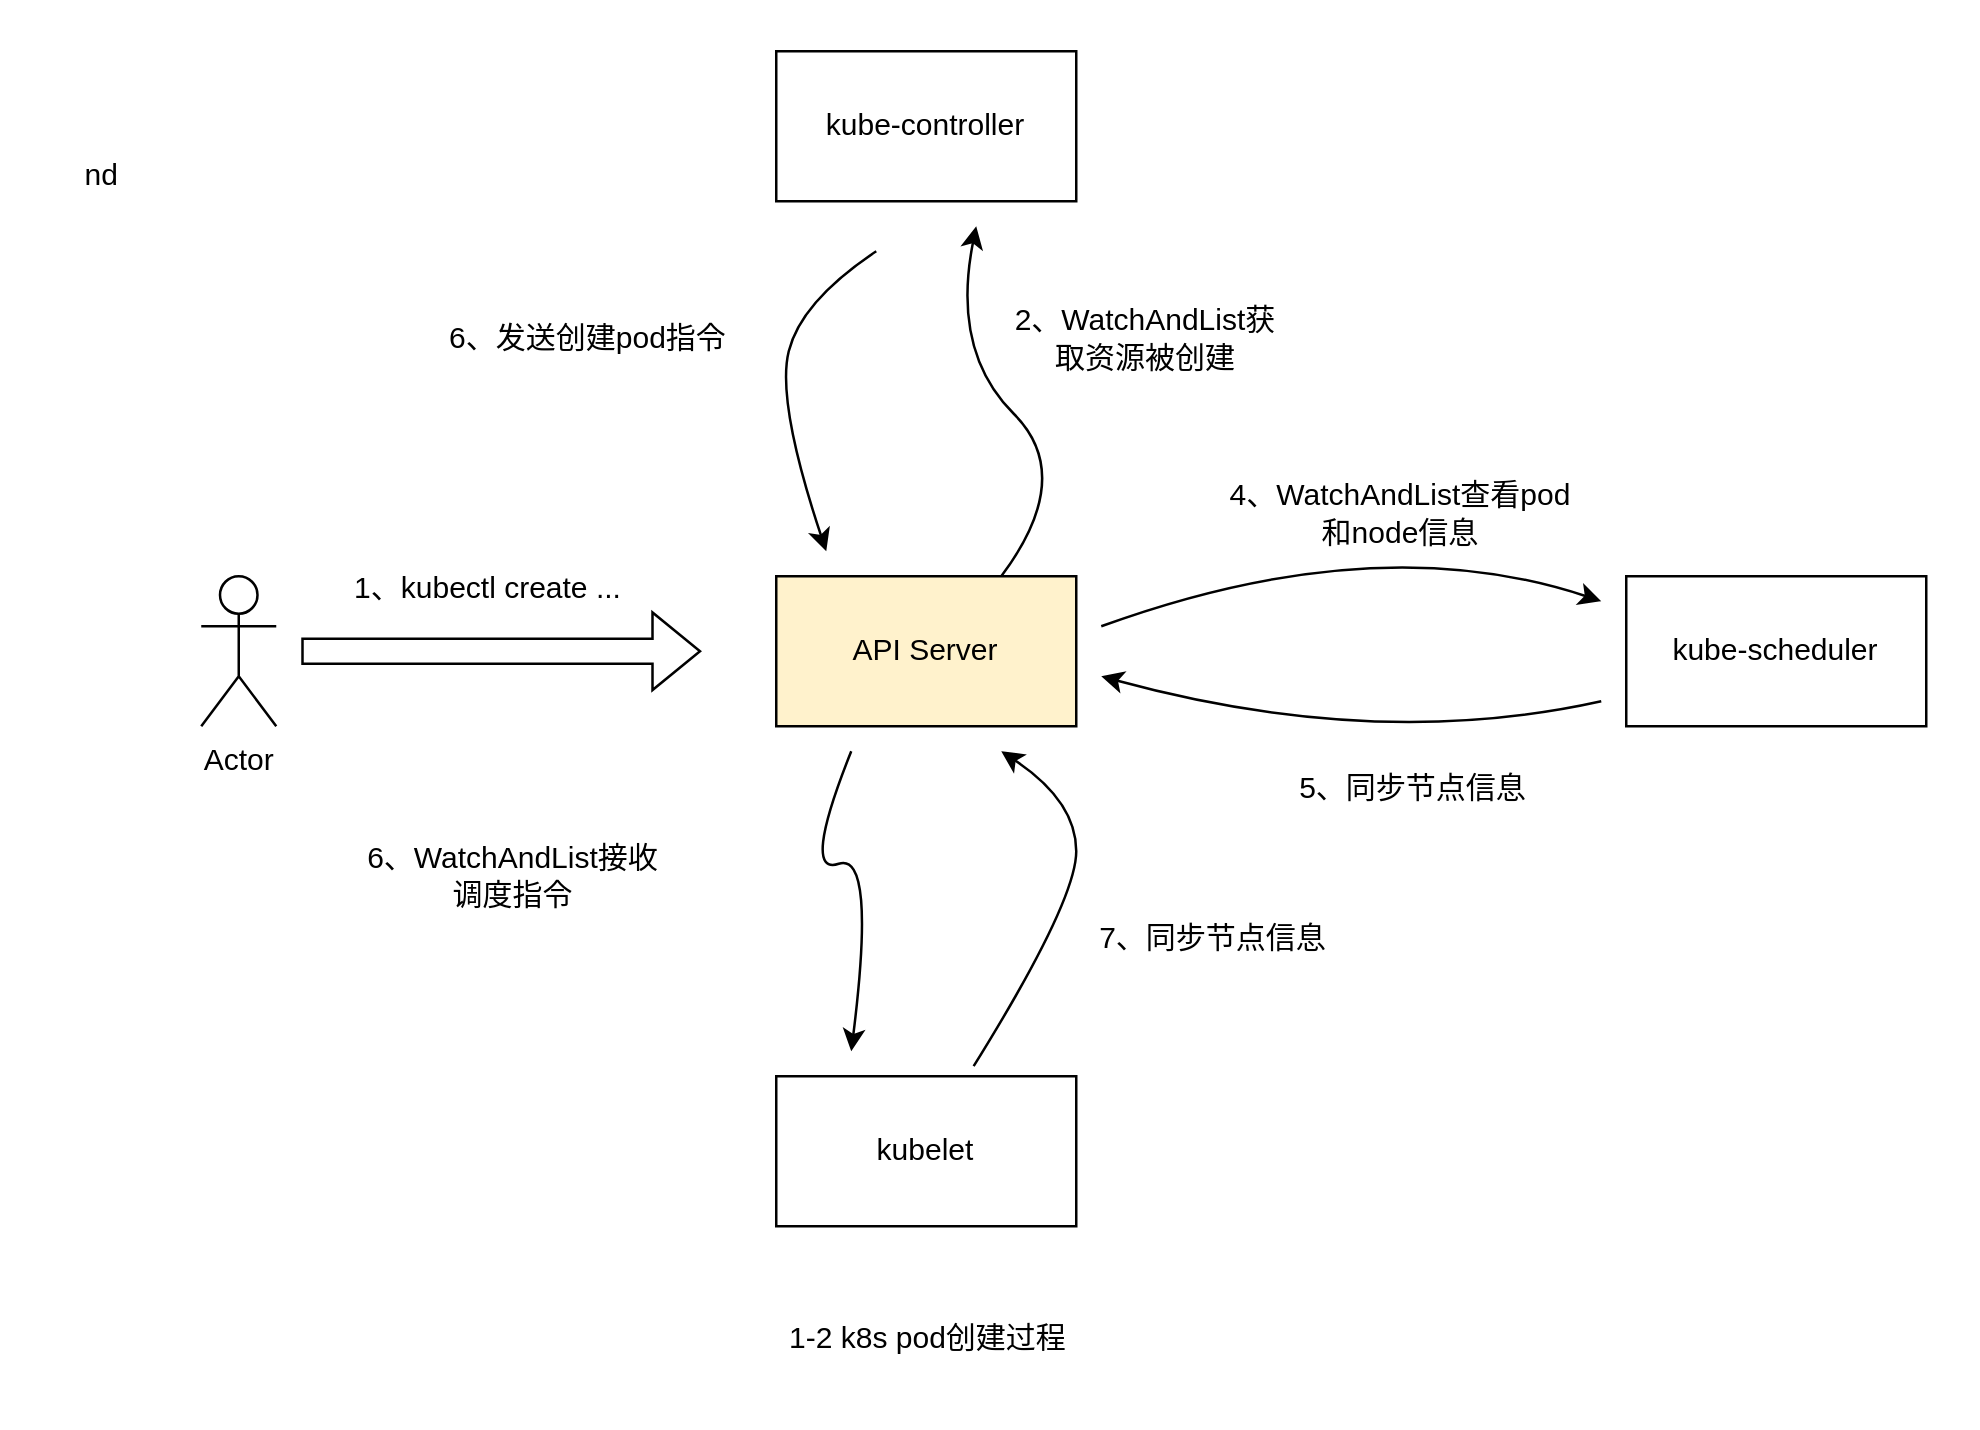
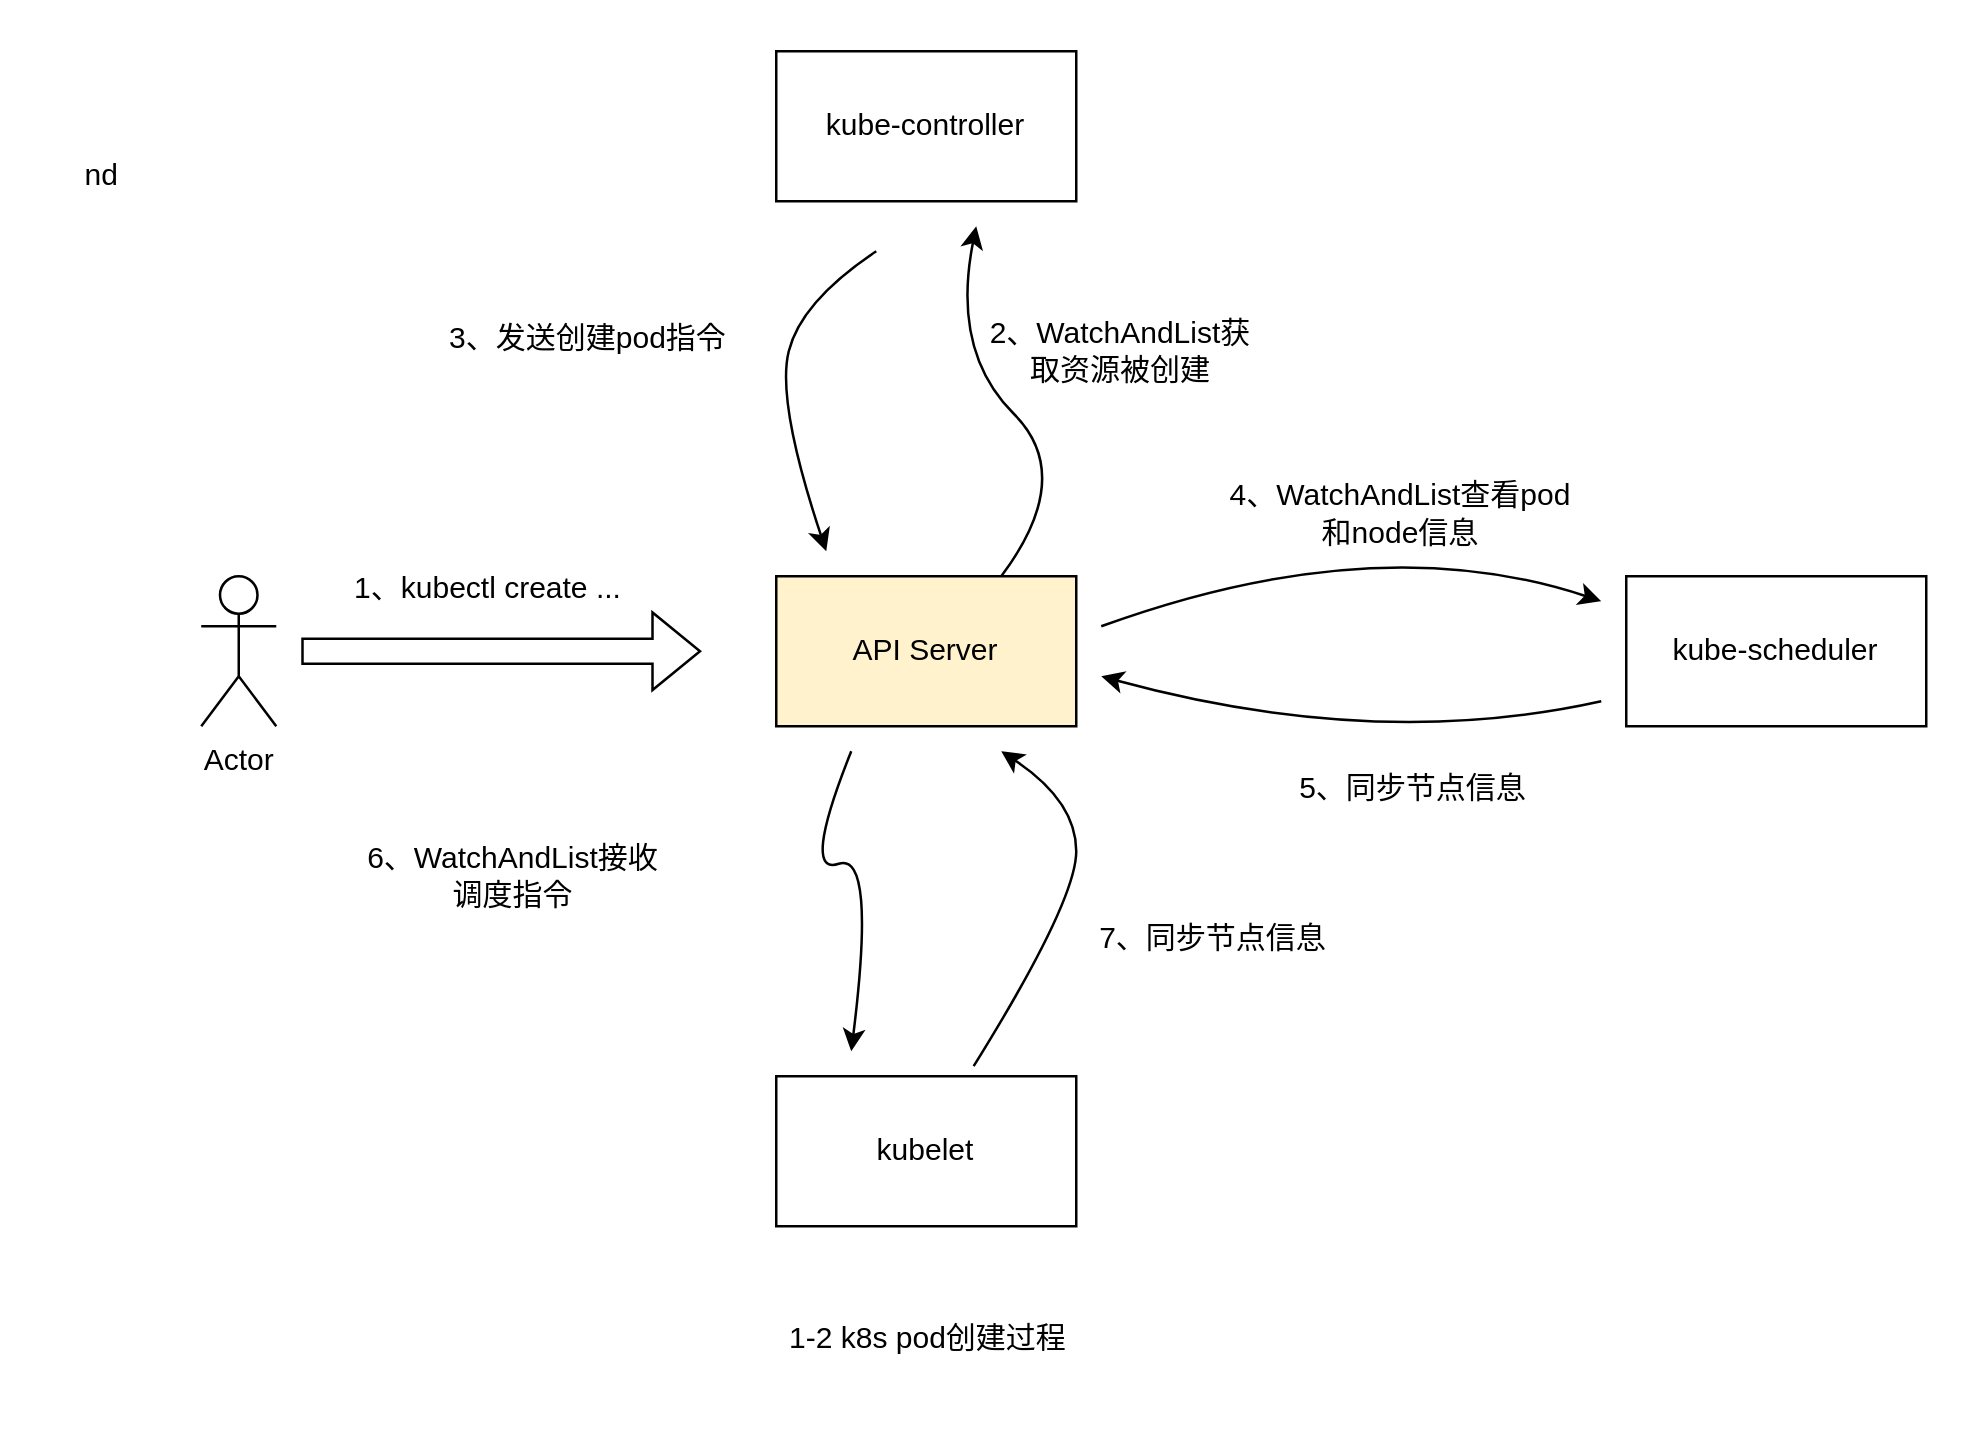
(589, 339) -> (589, 339)
(1146, 339) -> (1121, 351)
